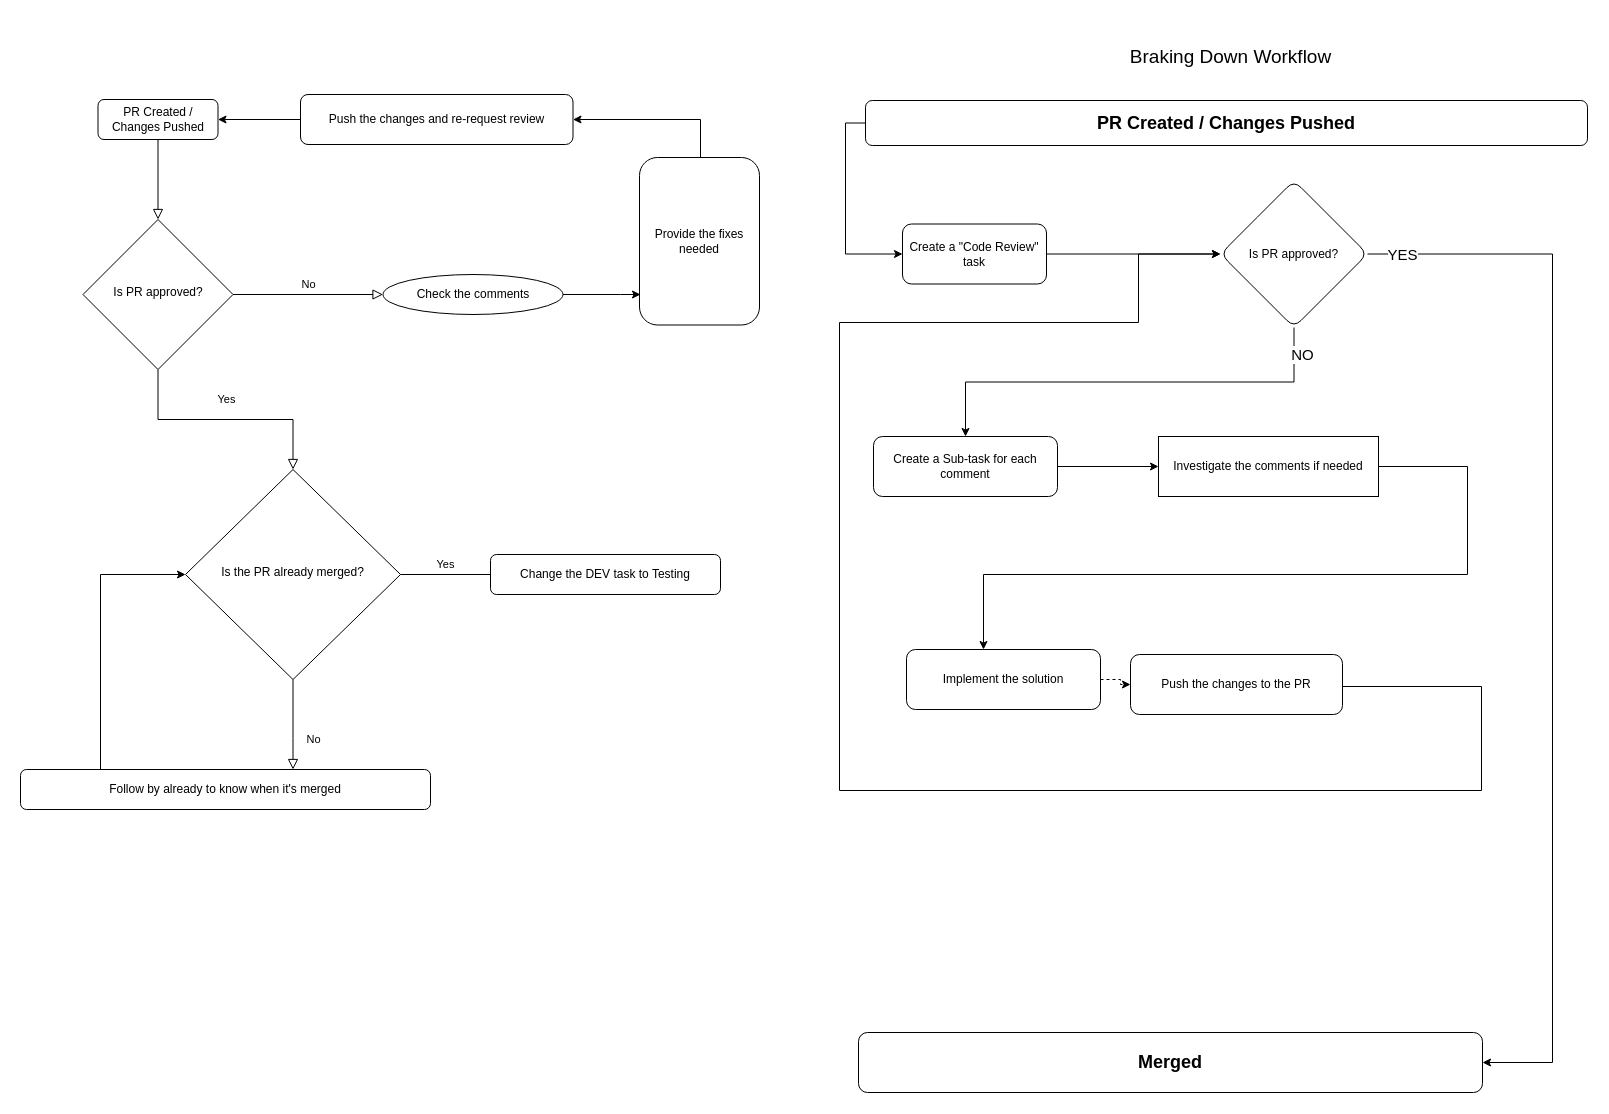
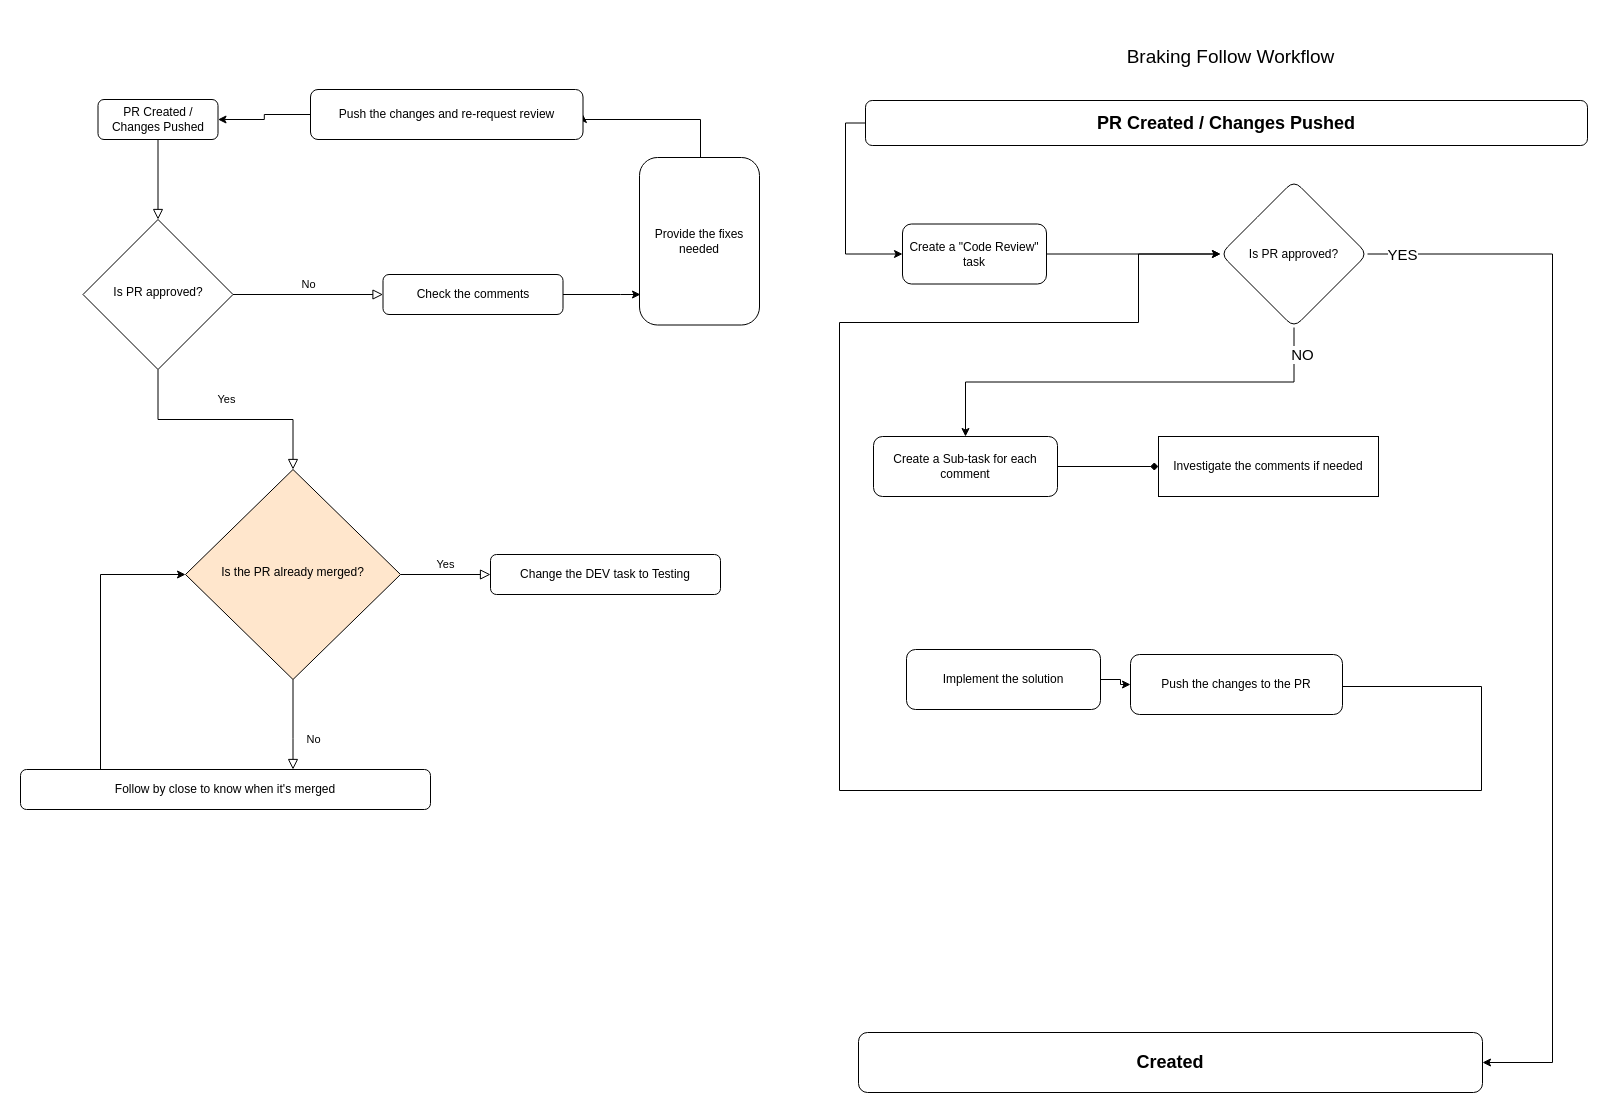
(1231, 58) -> (1231, 58)
(437, 120) -> (447, 115)
(473, 295) -> (473, 295)
(1150, 467) -> (1150, 467)
(293, 575) -> (293, 575)
(483, 575) -> (479, 575)
(1291, 575) -> none
(1115, 680) -> (1115, 680)
(226, 790) -> (226, 790)
(1171, 1063) -> (1171, 1063)
